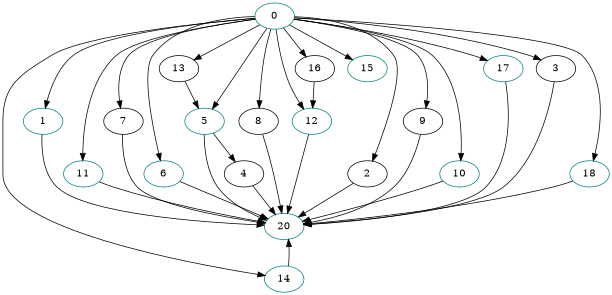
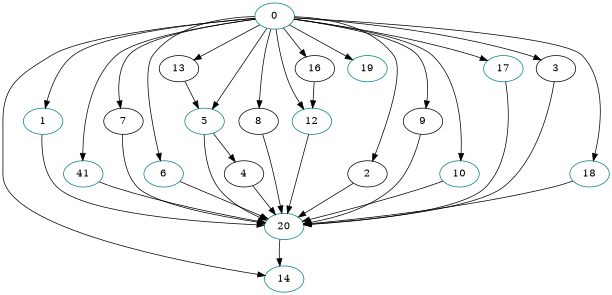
(367, 69) -> (367, 69)
(83, 174) -> (83, 174)
(289, 256) -> (279, 249)
